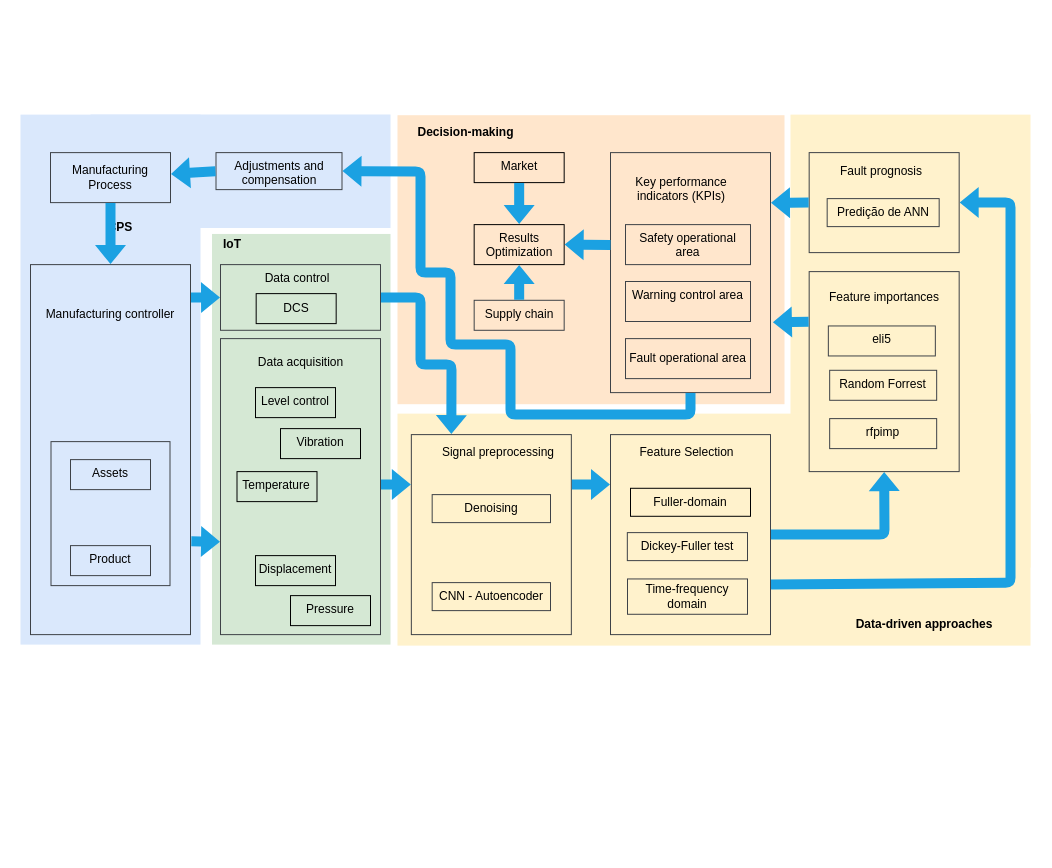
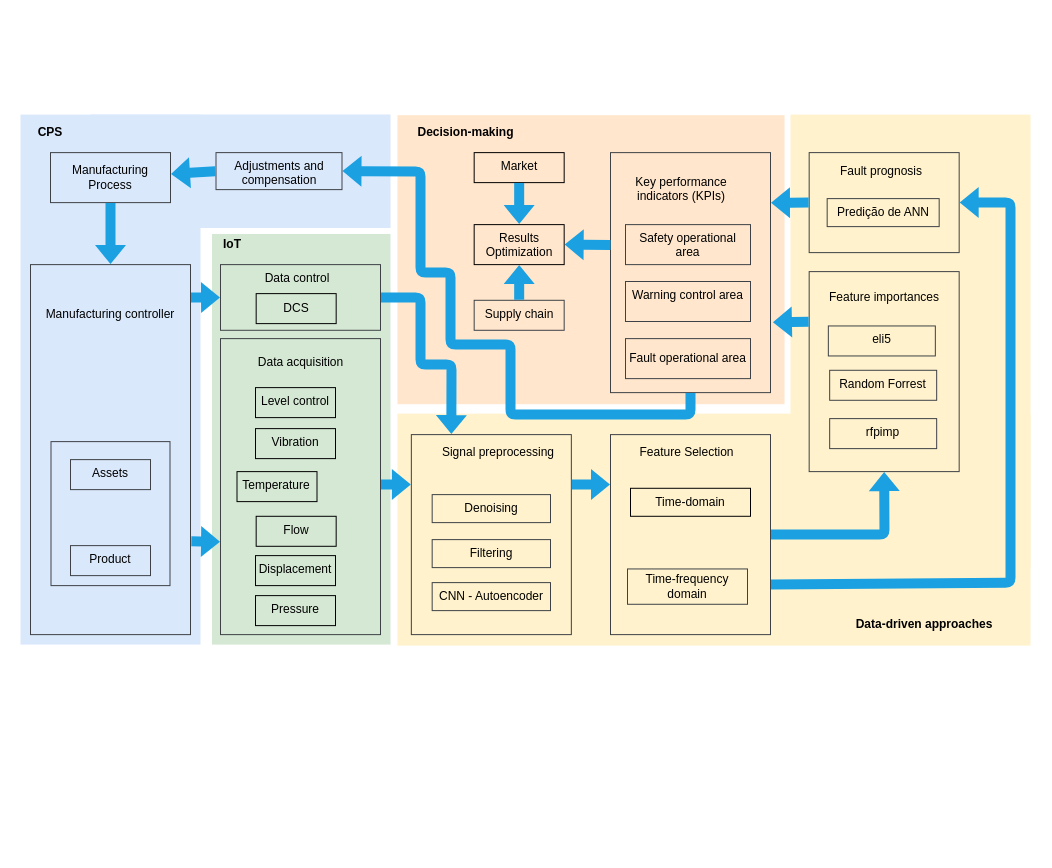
(121, 228) -> (51, 133)
(321, 444) -> (296, 444)
(691, 503) -> (691, 503)
none -> (296, 531)
(687, 547) -> none
none -> (491, 554)
(688, 597) -> (688, 587)
(330, 611) -> (295, 611)
